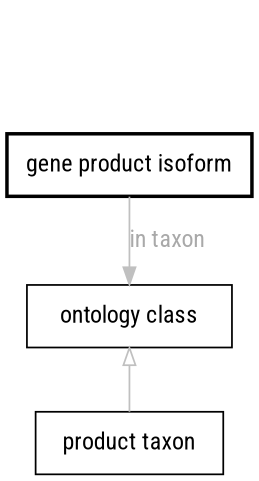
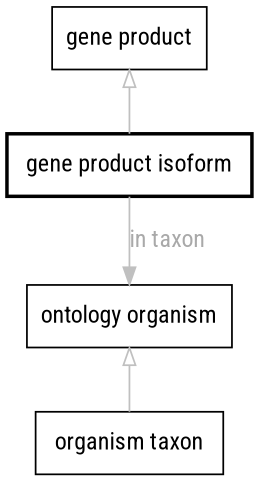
none -> (129, 38)
(129, 316) -> (129, 316)
(129, 443) -> (129, 443)
